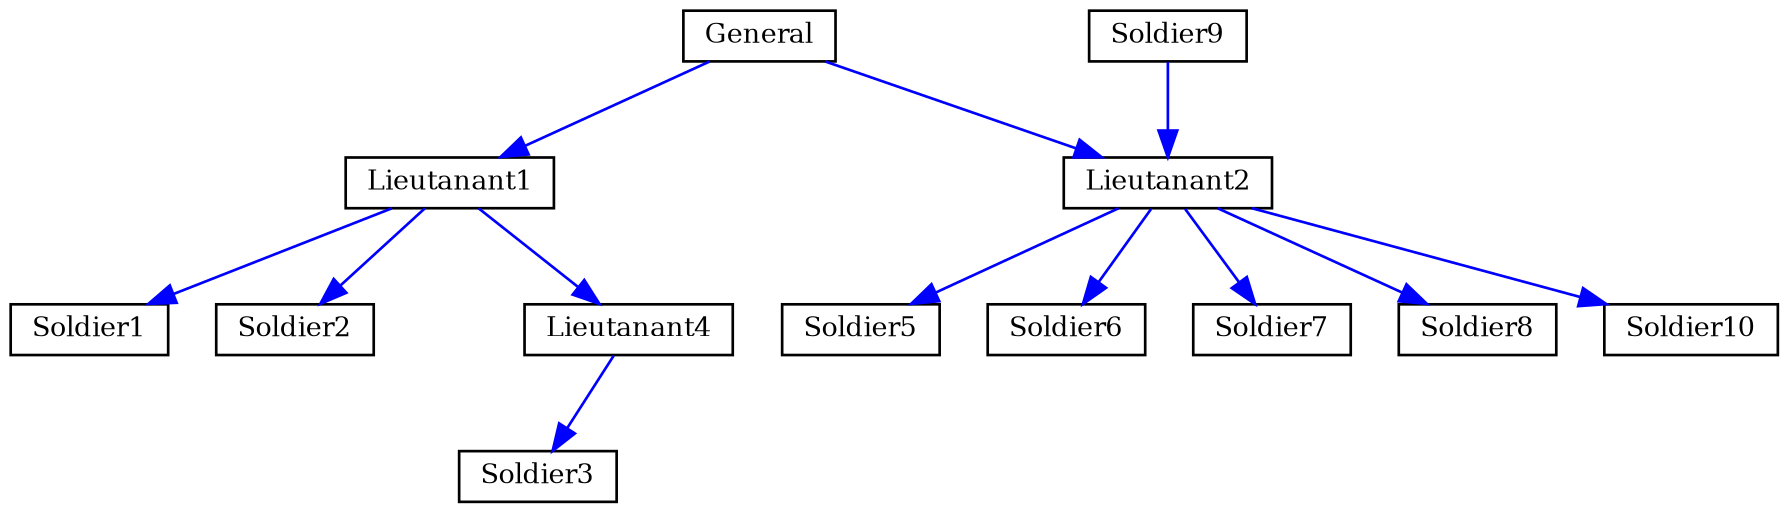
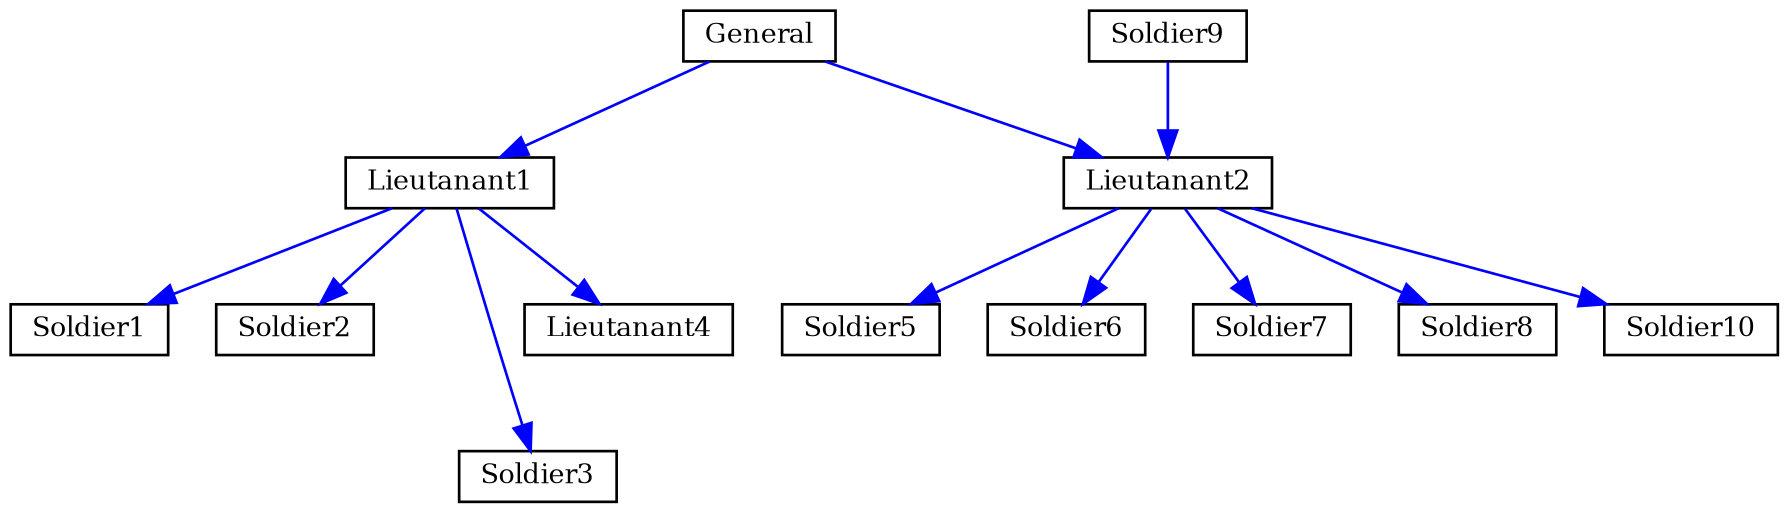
(591, 392) -> (489, 317)
